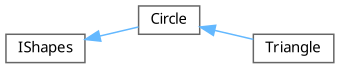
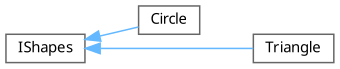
(234, 35) -> (177, 48)
